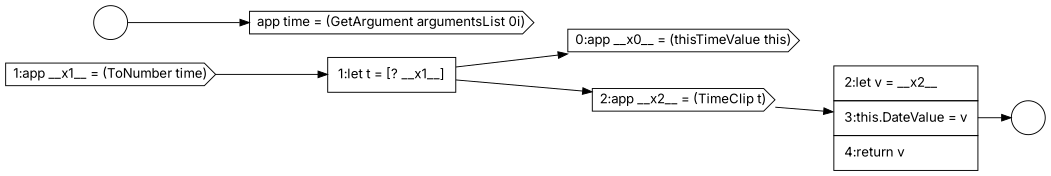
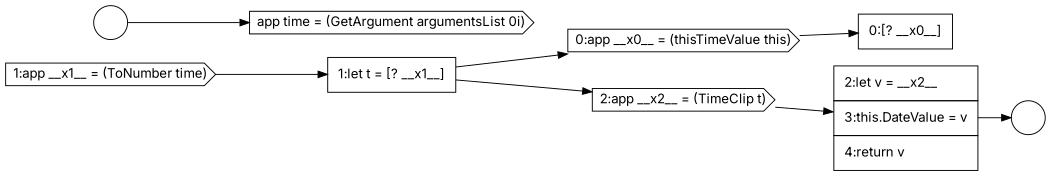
none -> (905, 31)
